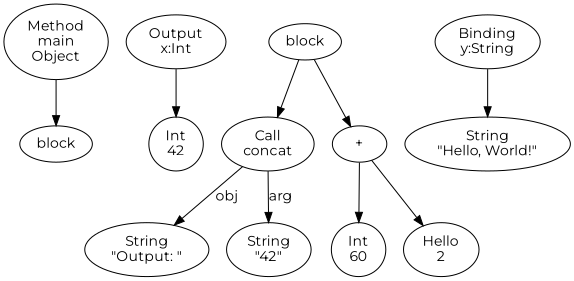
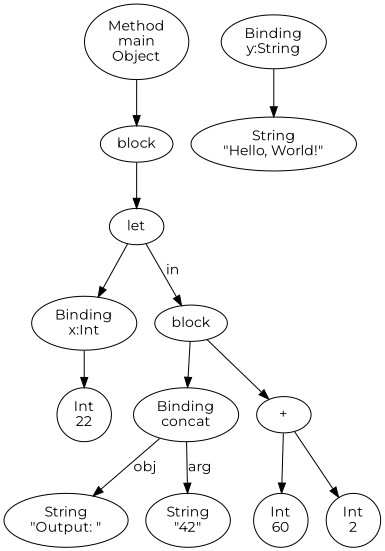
(176, 42) -> (84, 323)
(176, 144) -> (84, 415)
(268, 144) -> (186, 415)
none -> (137, 227)
(441, 250) -> (353, 520)
